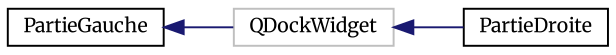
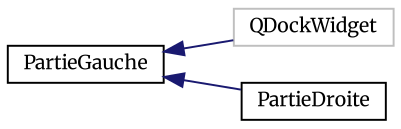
(438, 27) -> (212, 85)
